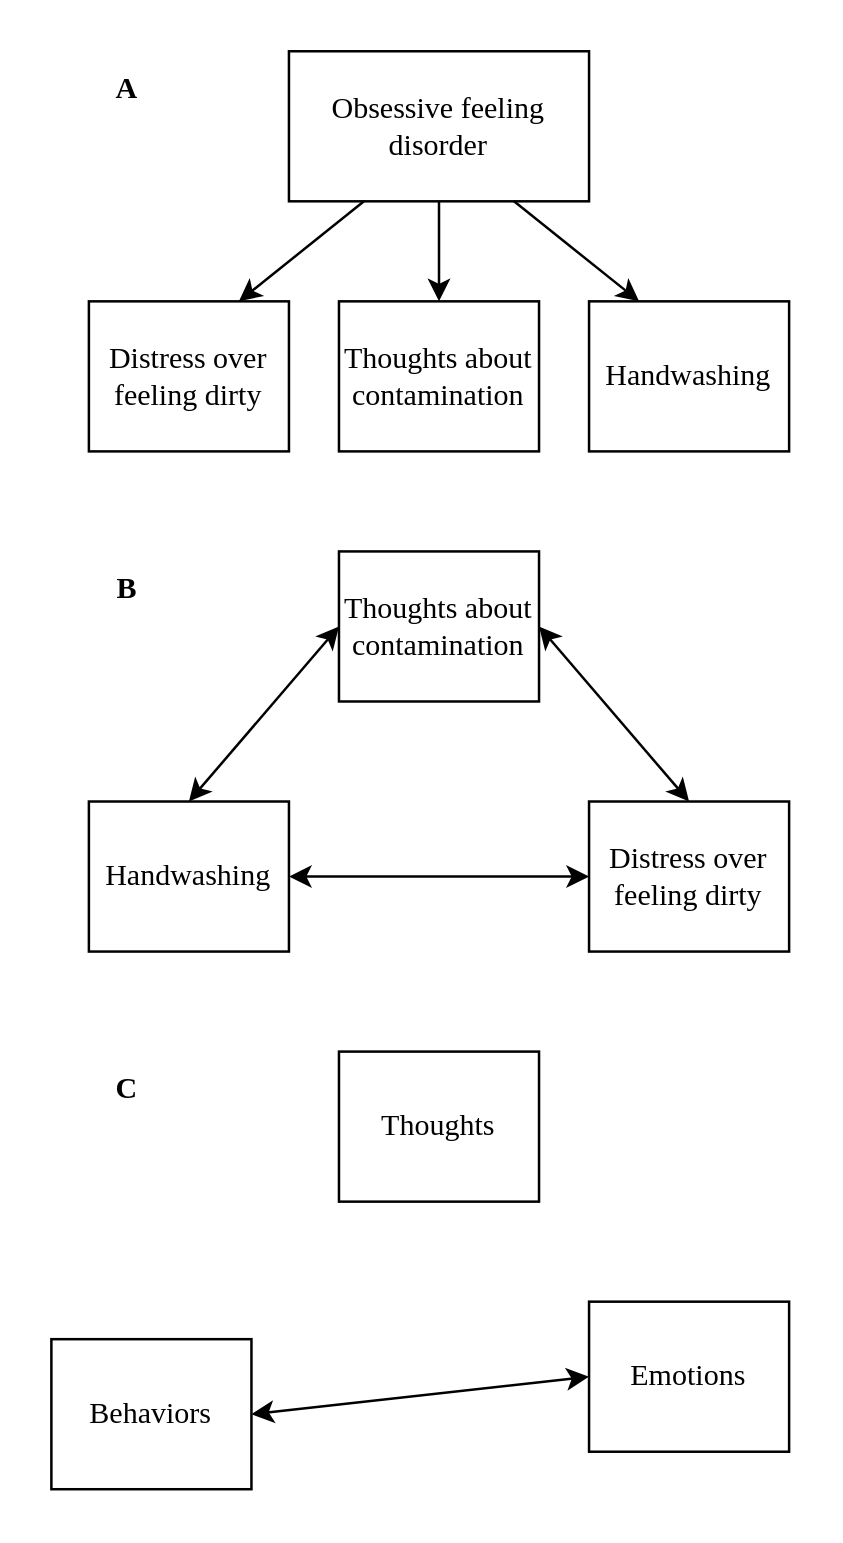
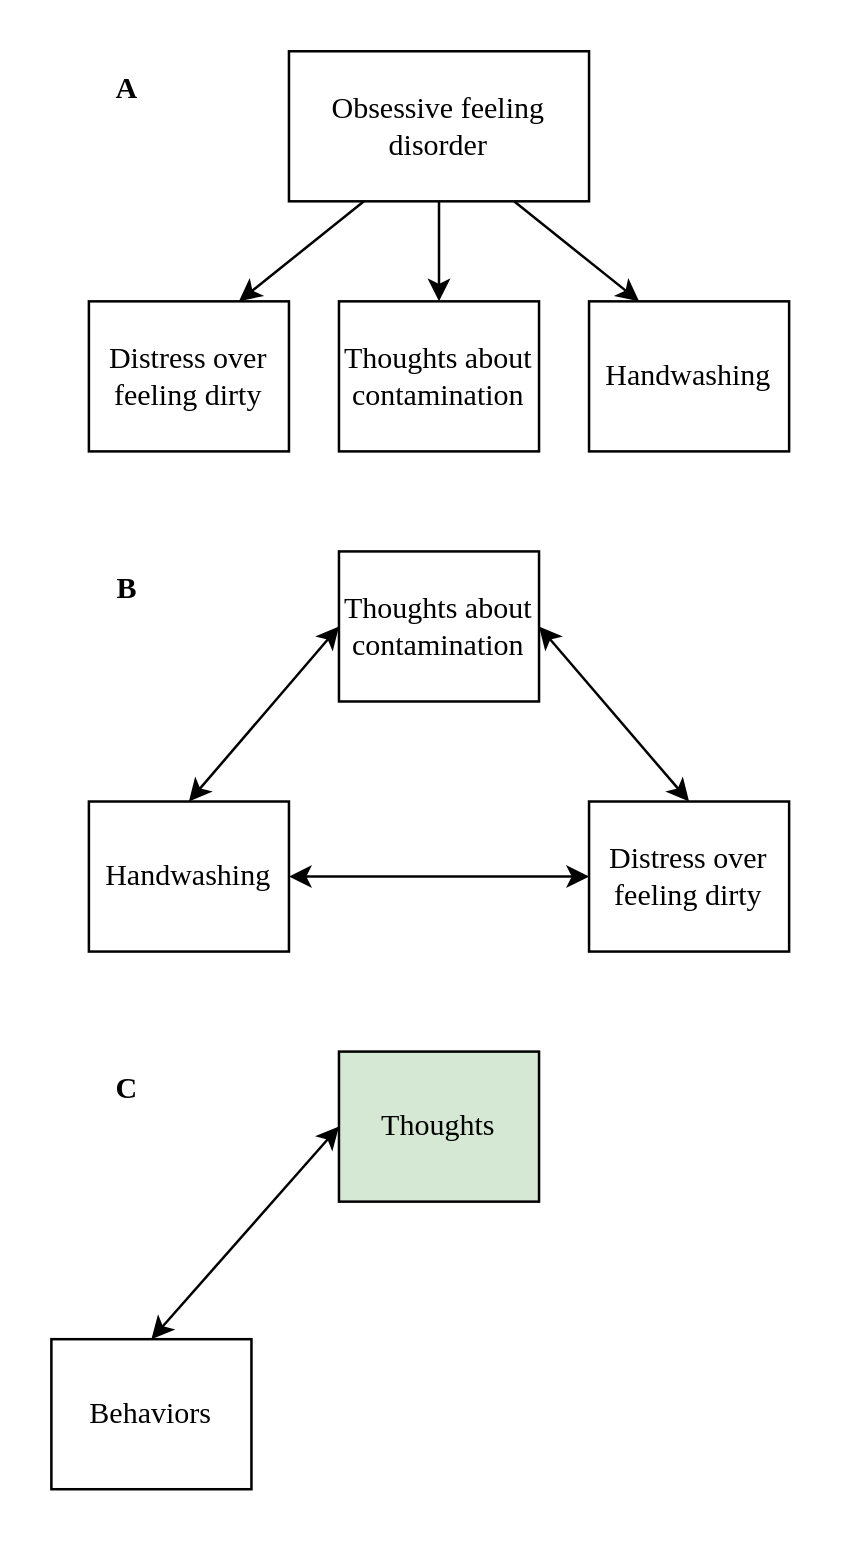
(439, 1126) -> (439, 1126)
none -> (245, 1232)
(689, 1376) -> none
(421, 1395) -> none
